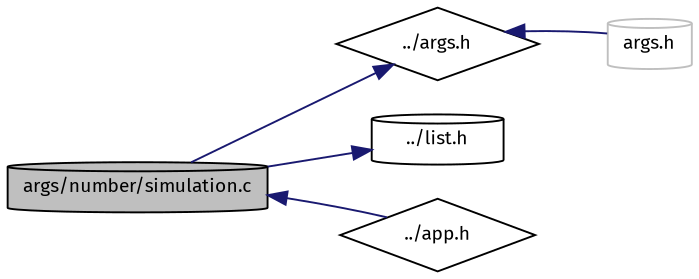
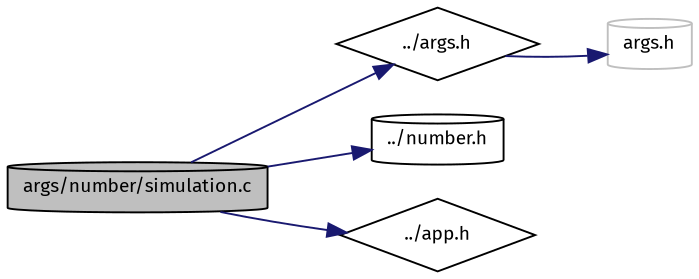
(566, 31) -> (547, 57)
(438, 140) -> (438, 140)
(337, 207) -> (274, 222)
